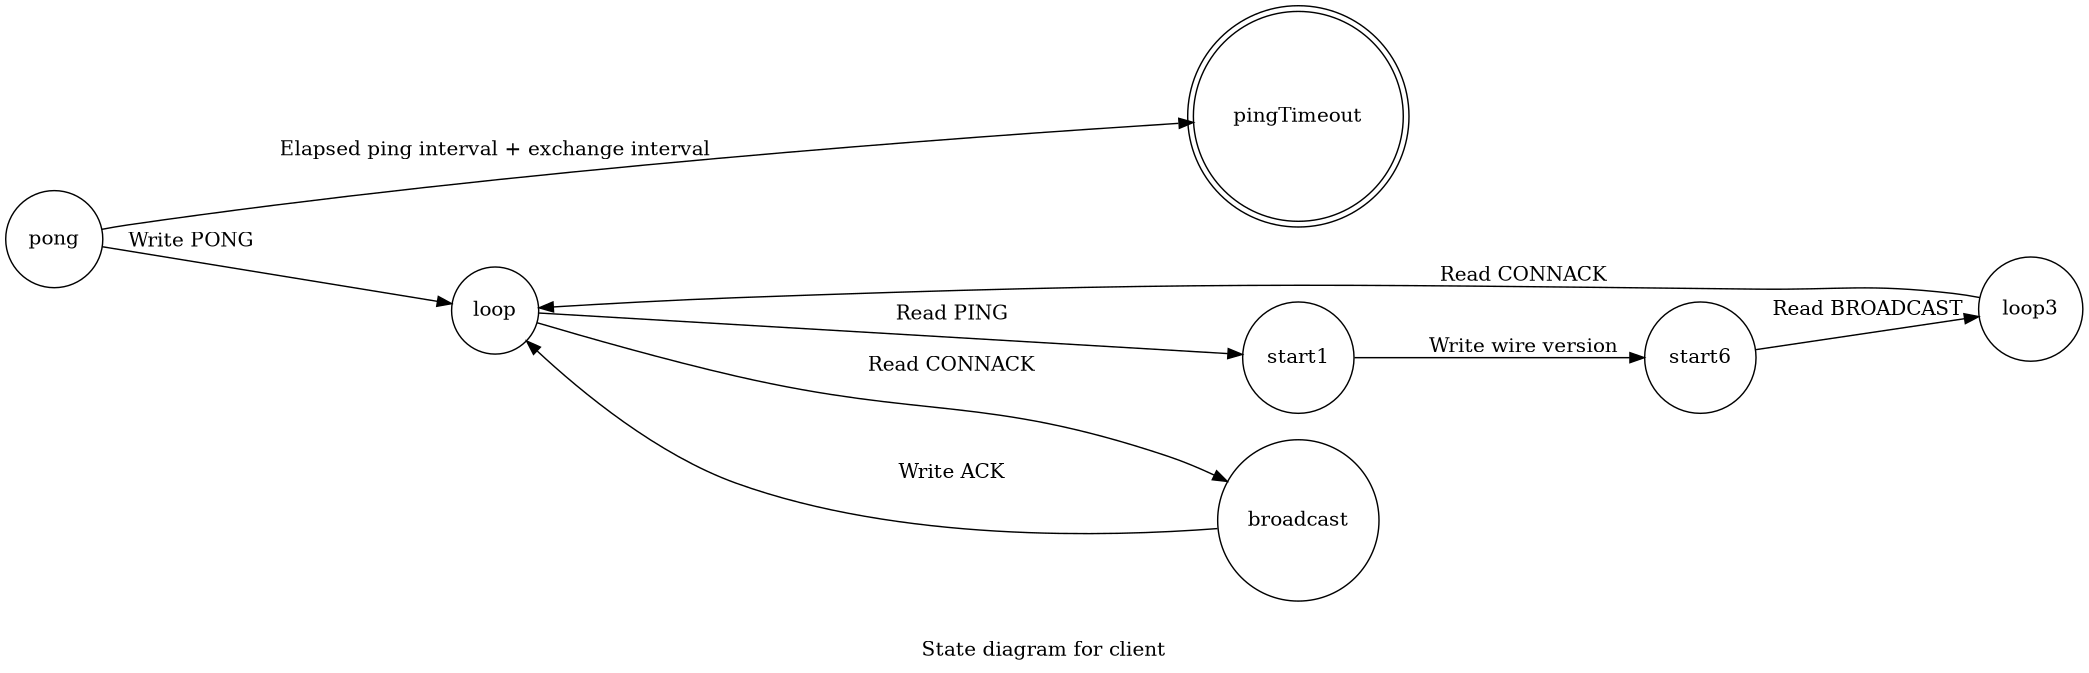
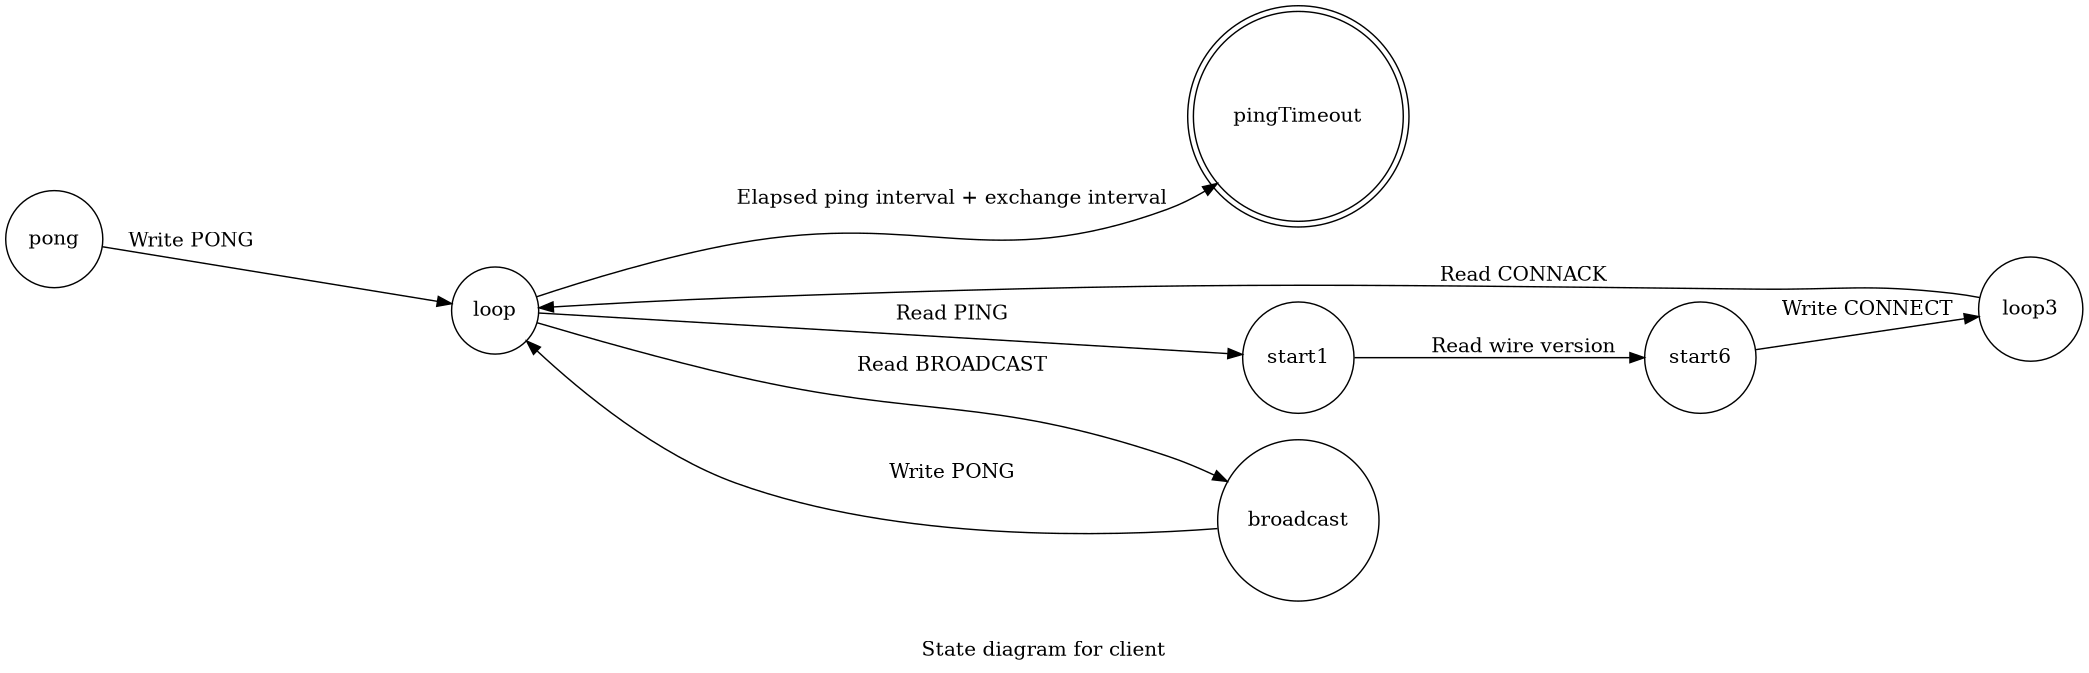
(639, 166) -> (871, 234)
(1867, 310) -> (1867, 310)
(1524, 347) -> (1524, 347)
(952, 366) -> (952, 366)
(952, 473) -> (952, 473)
